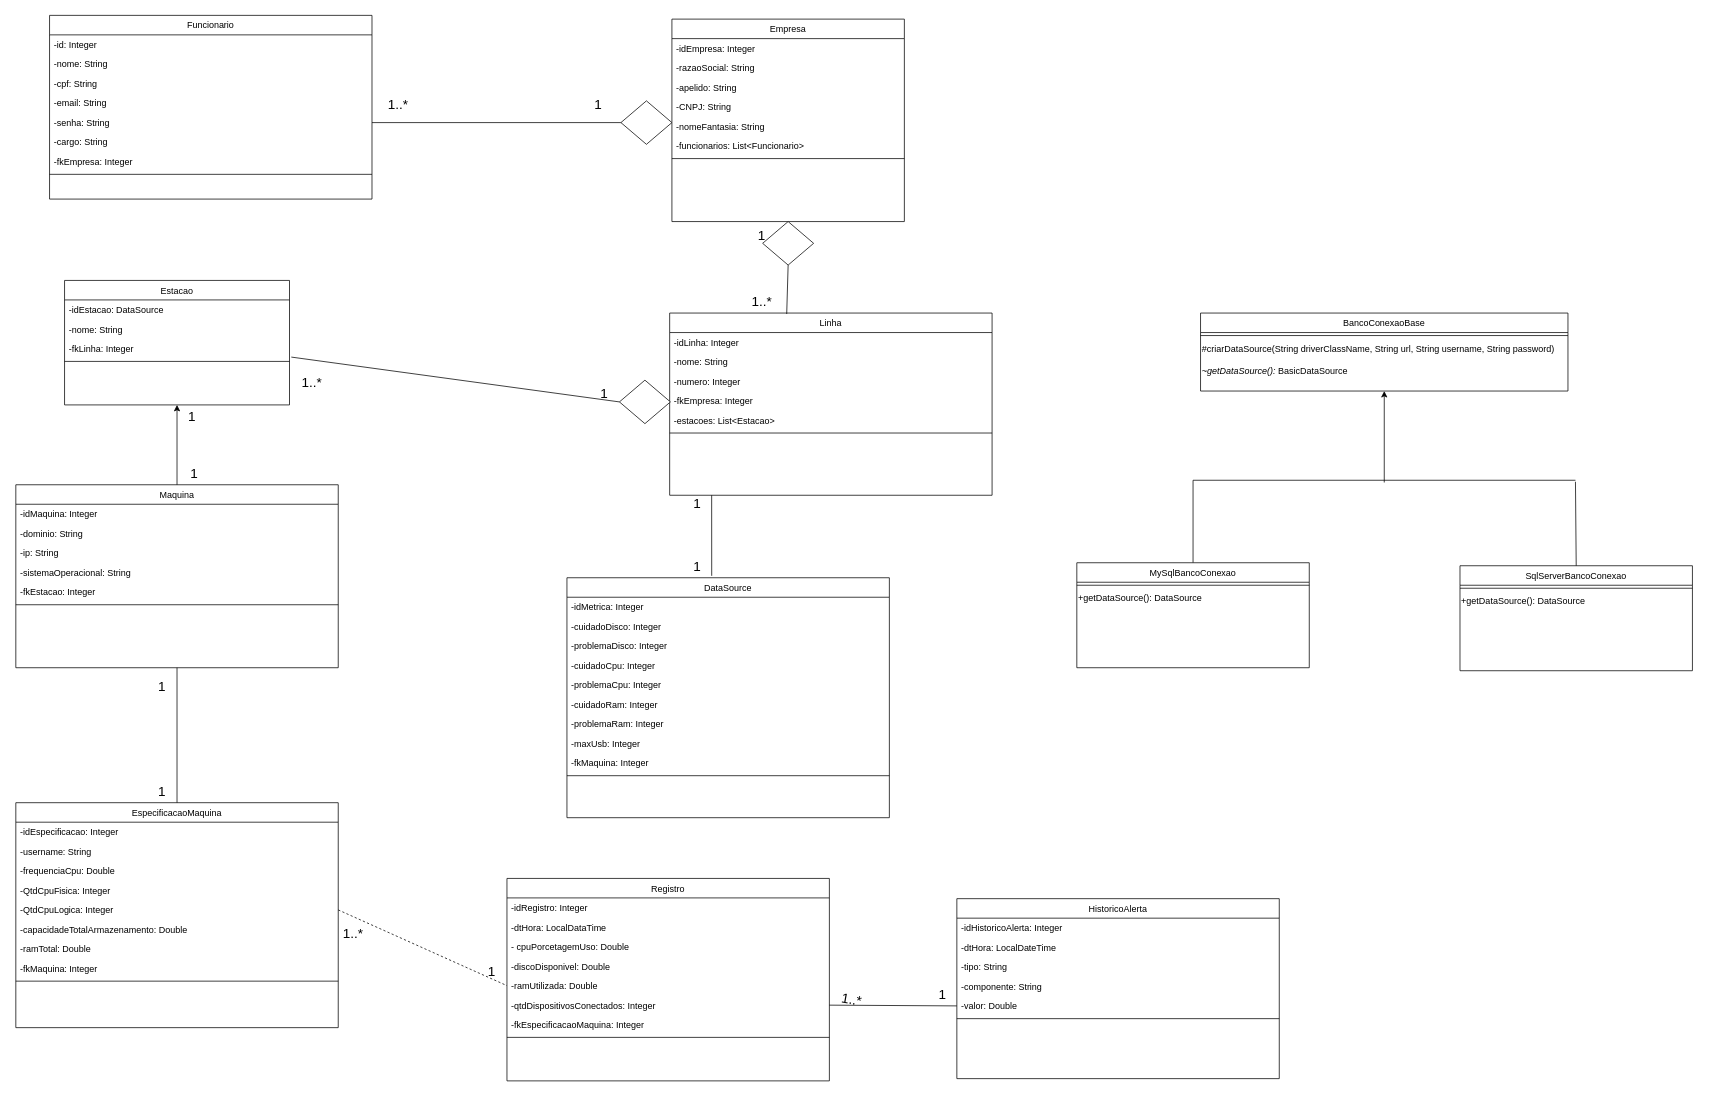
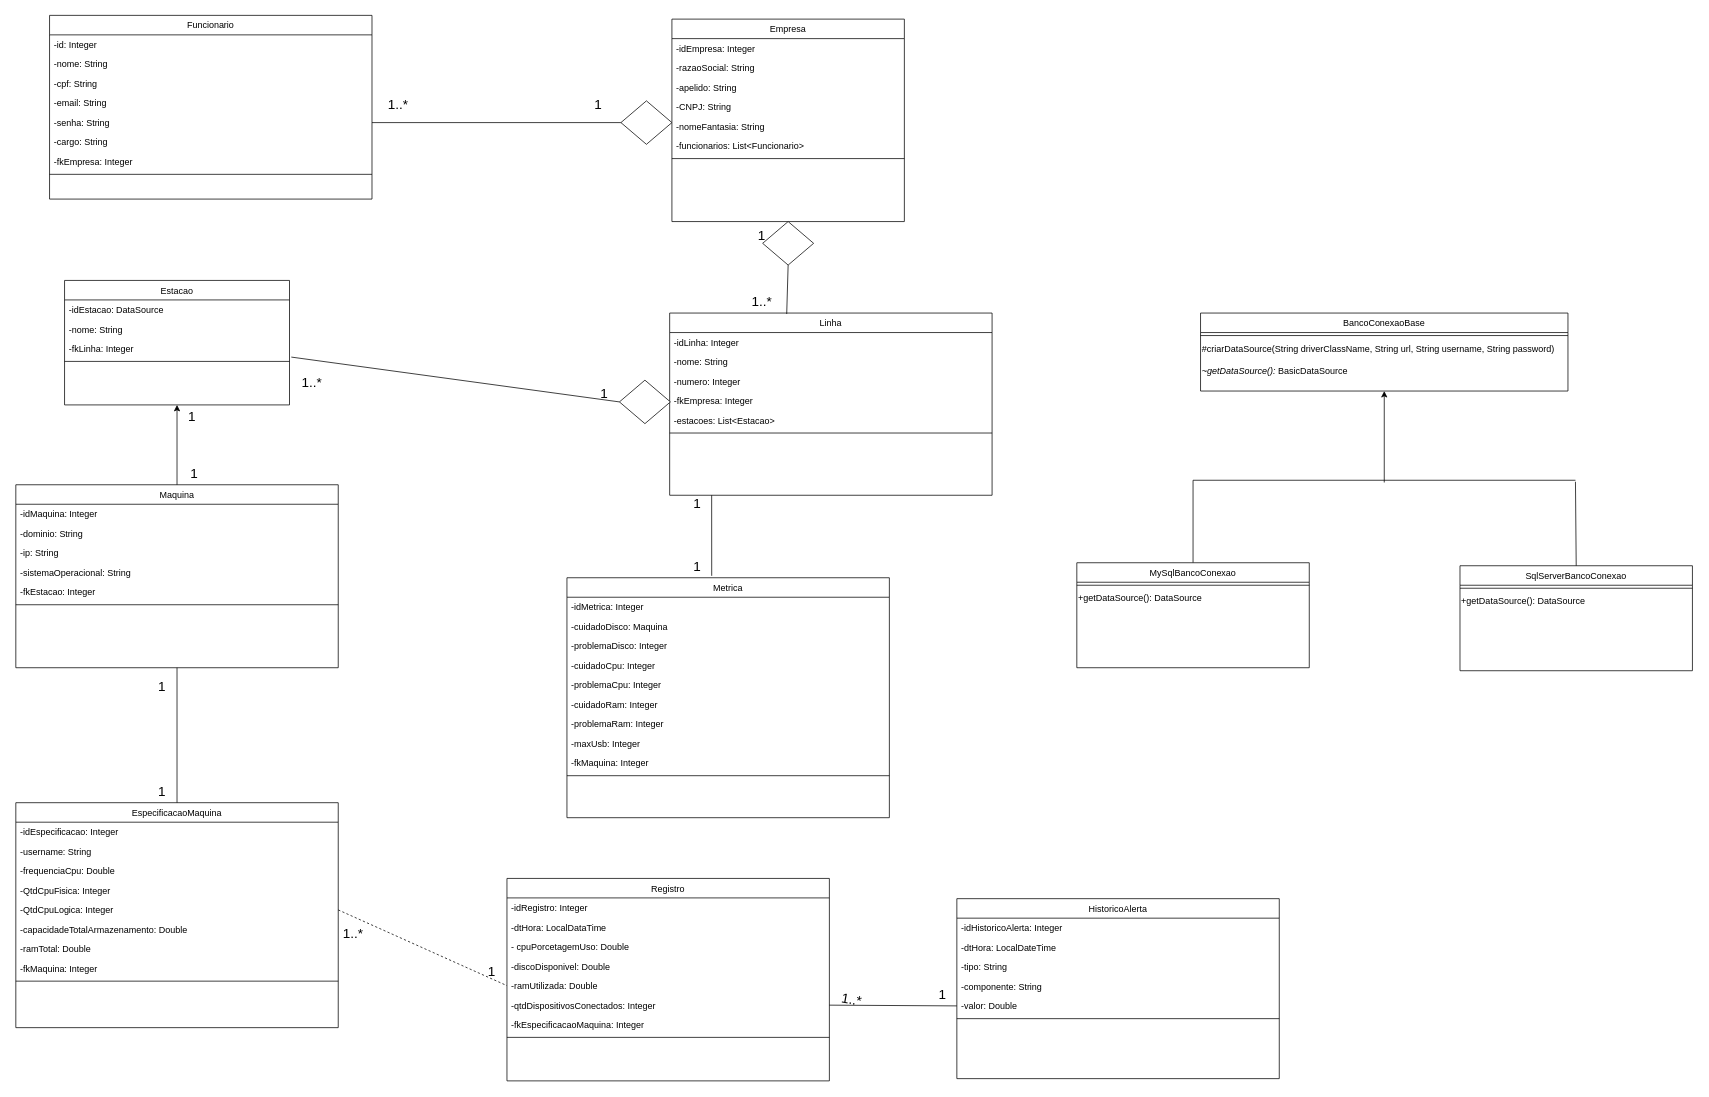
(728, 588) -> (728, 588)
(622, 627) -> (620, 627)
